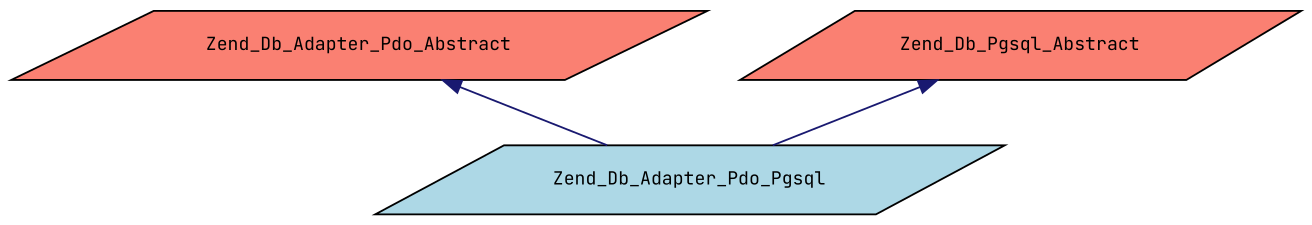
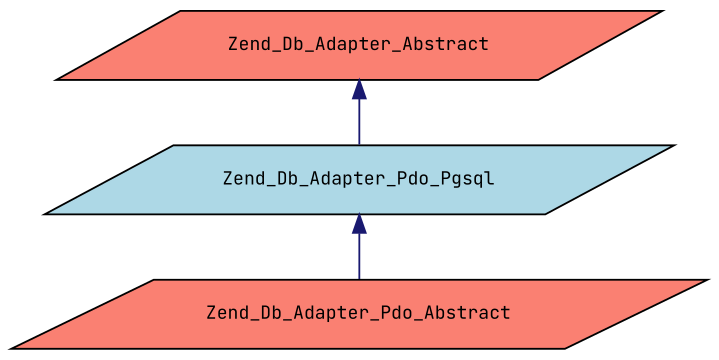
(1021, 45) -> (359, 45)
(533, 116) -> (359, 256)
